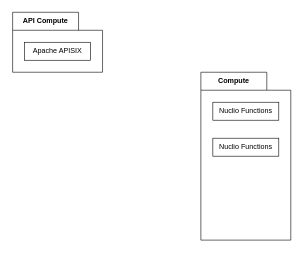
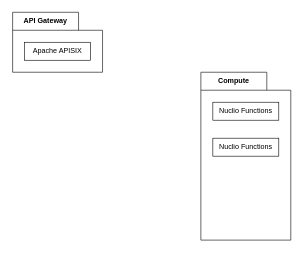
(45, 21) -> (45, 21)
